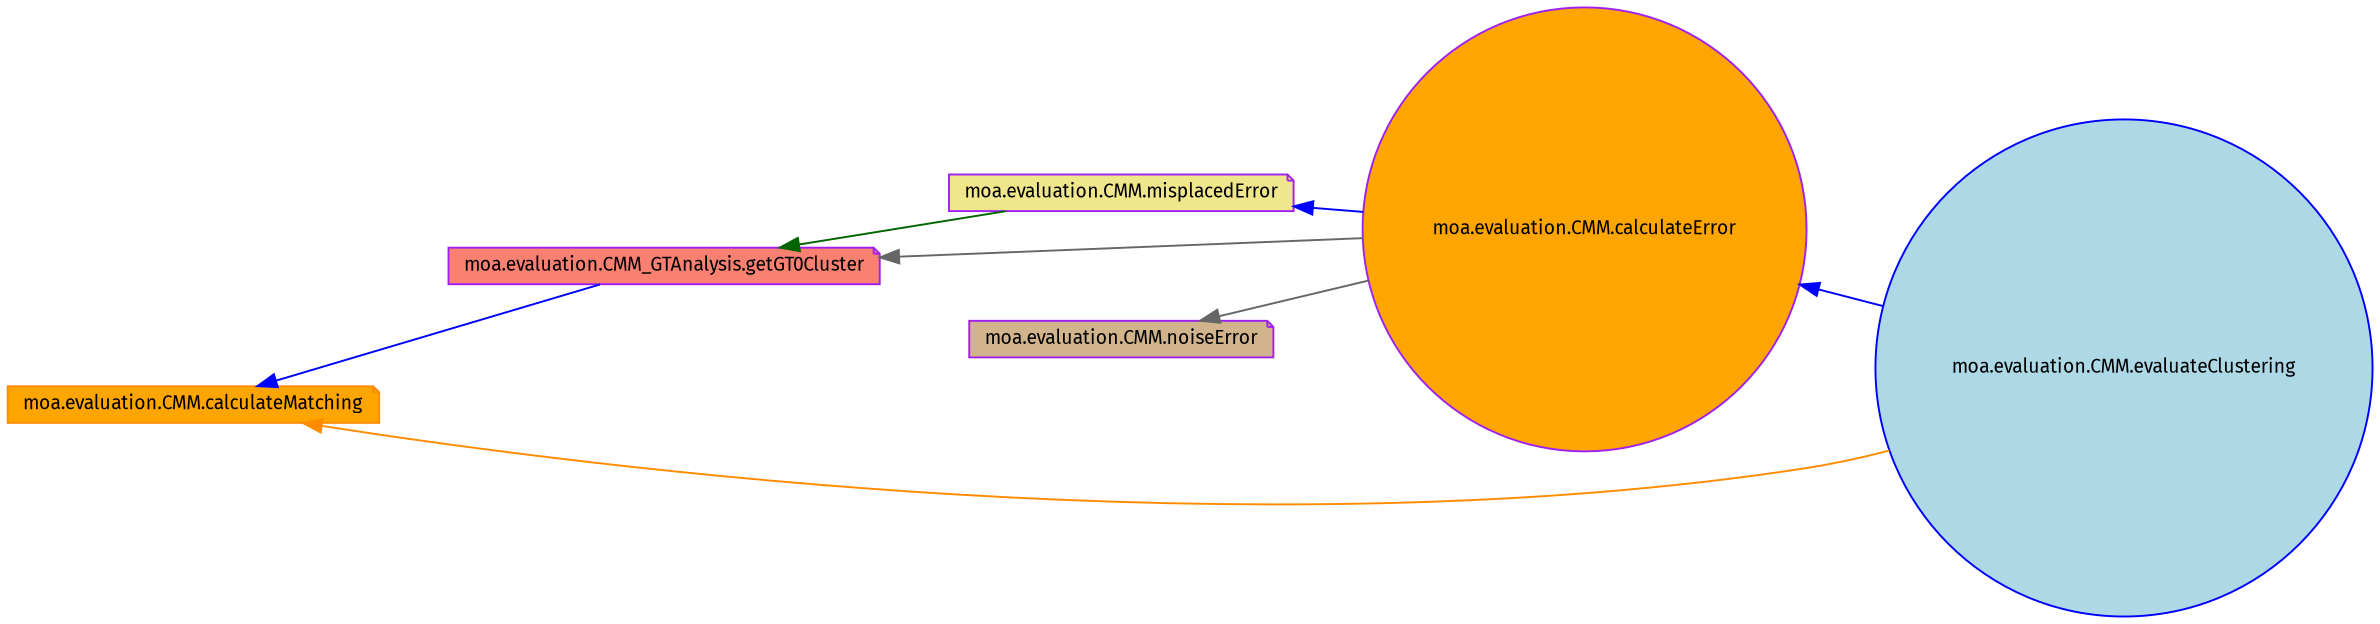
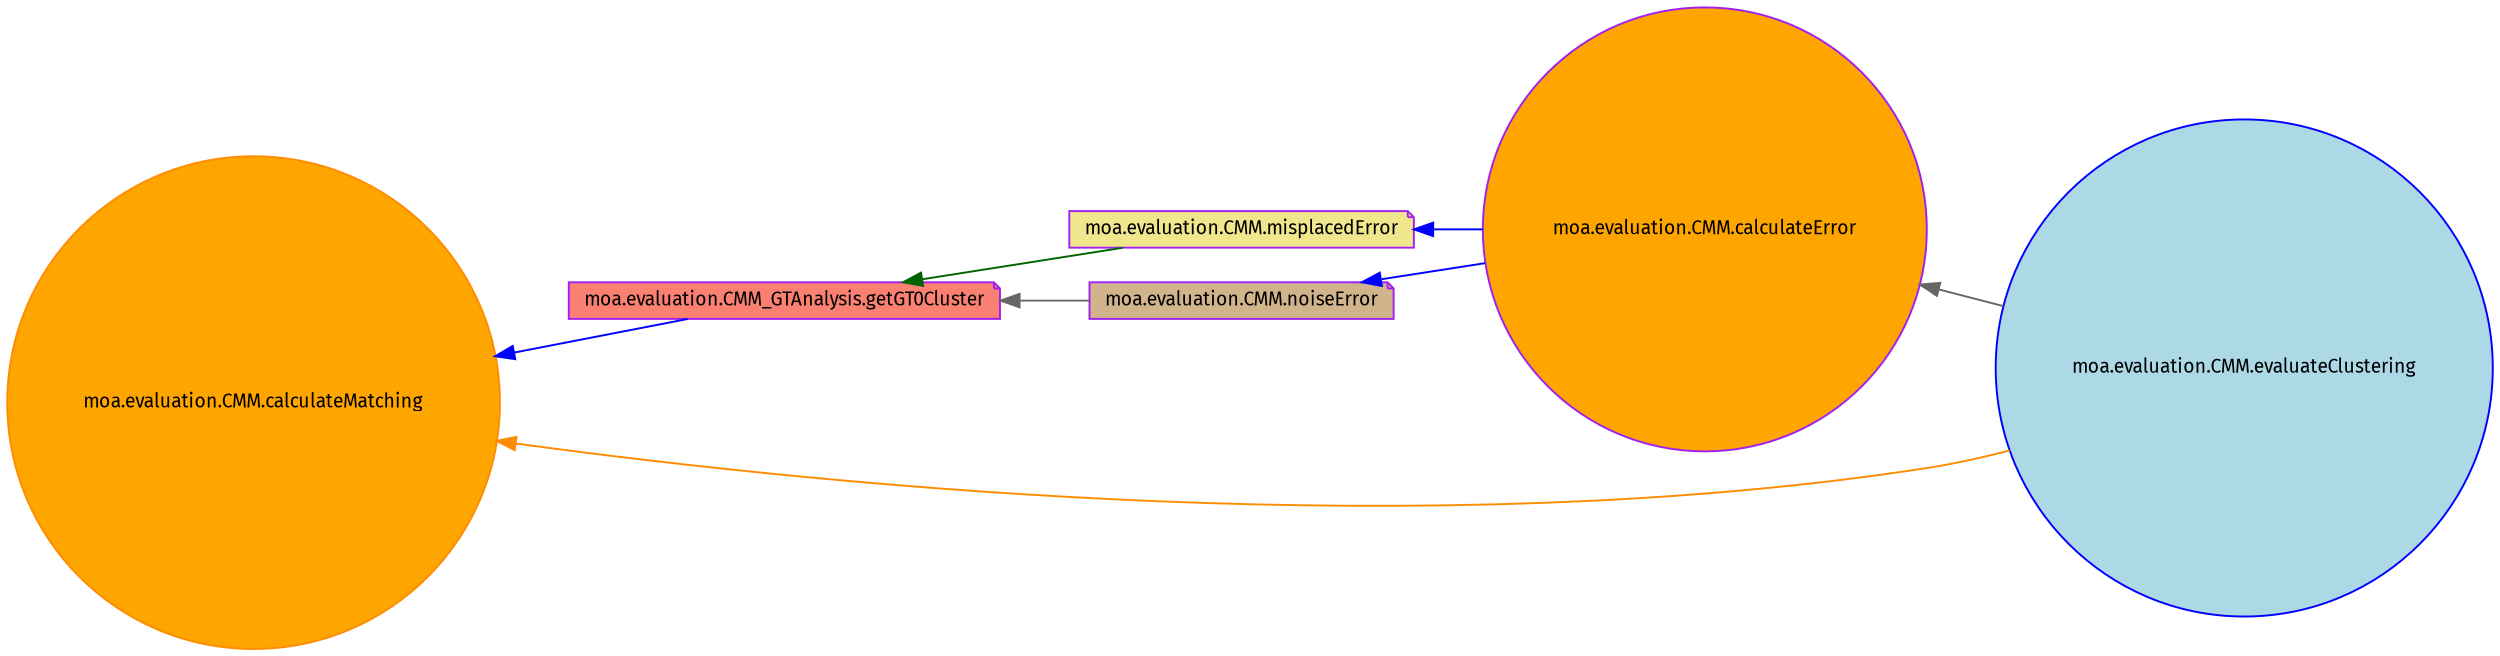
(1131, 247) -> (1055, 301)
(1294, 298) -> (1433, 271)
(1851, 298) -> (1971, 298)
(193, 405) -> (254, 403)
